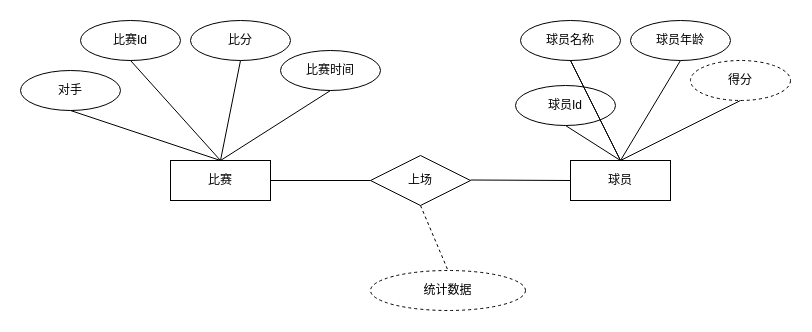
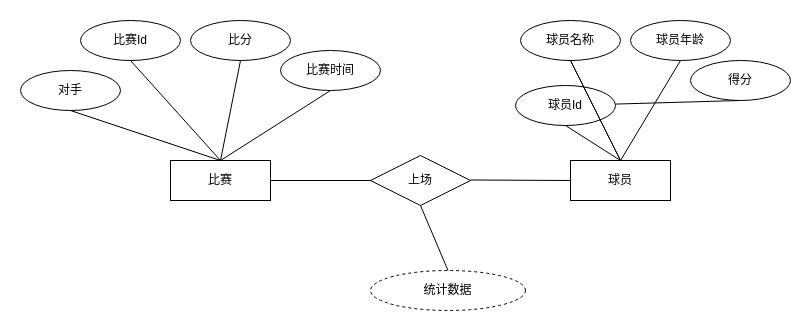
(741, 81) -> (741, 81)
(682, 130) -> (678, 102)
(434, 238) -> (434, 238)
